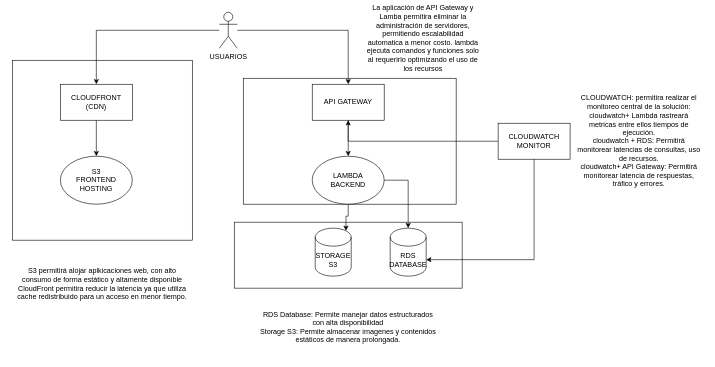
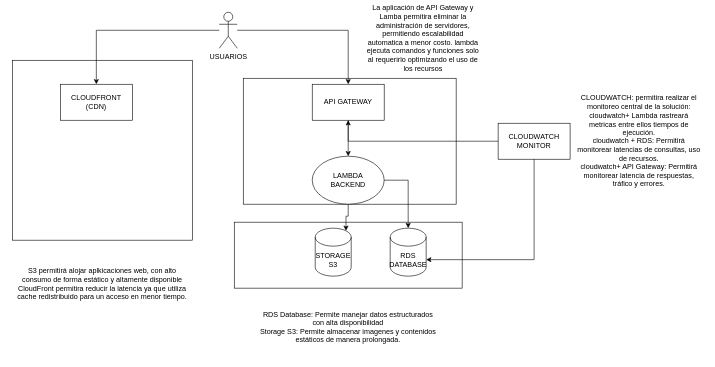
(96, 150) -> none
(96, 180) -> none
